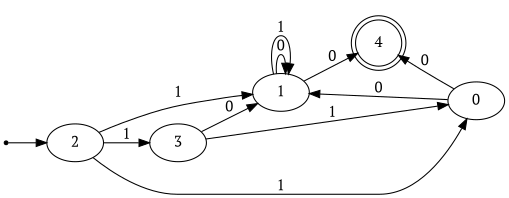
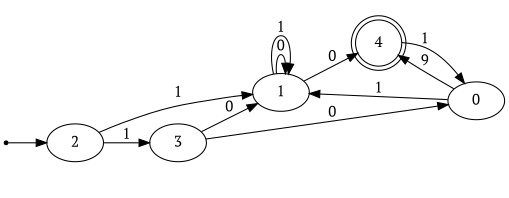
(425, 61) -> (425, 61)
(379, 89) -> (379, 89)
(332, 113) -> (332, 113)
(287, 194) -> (434, 52)
